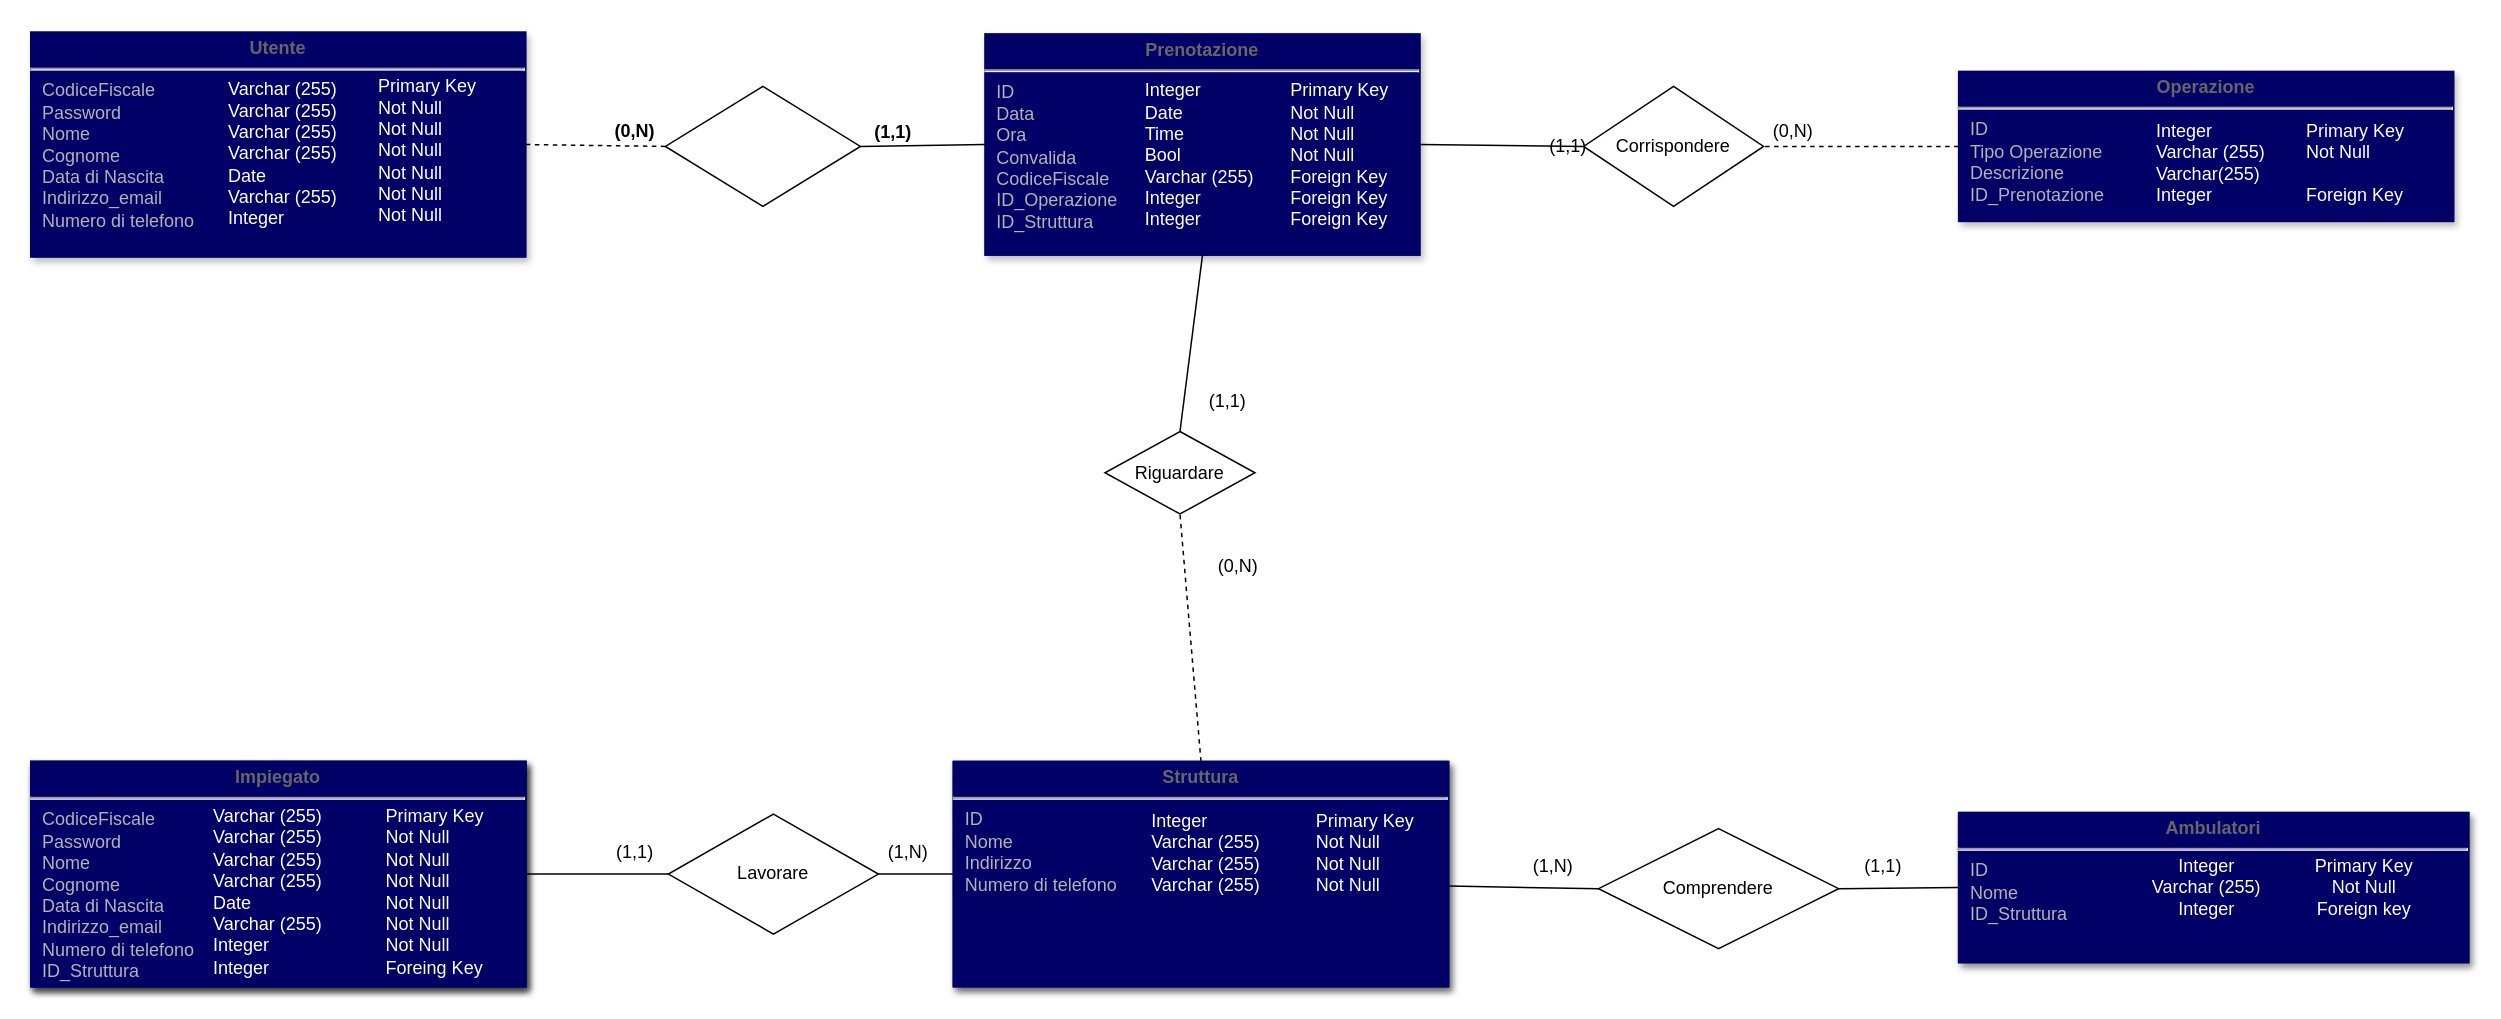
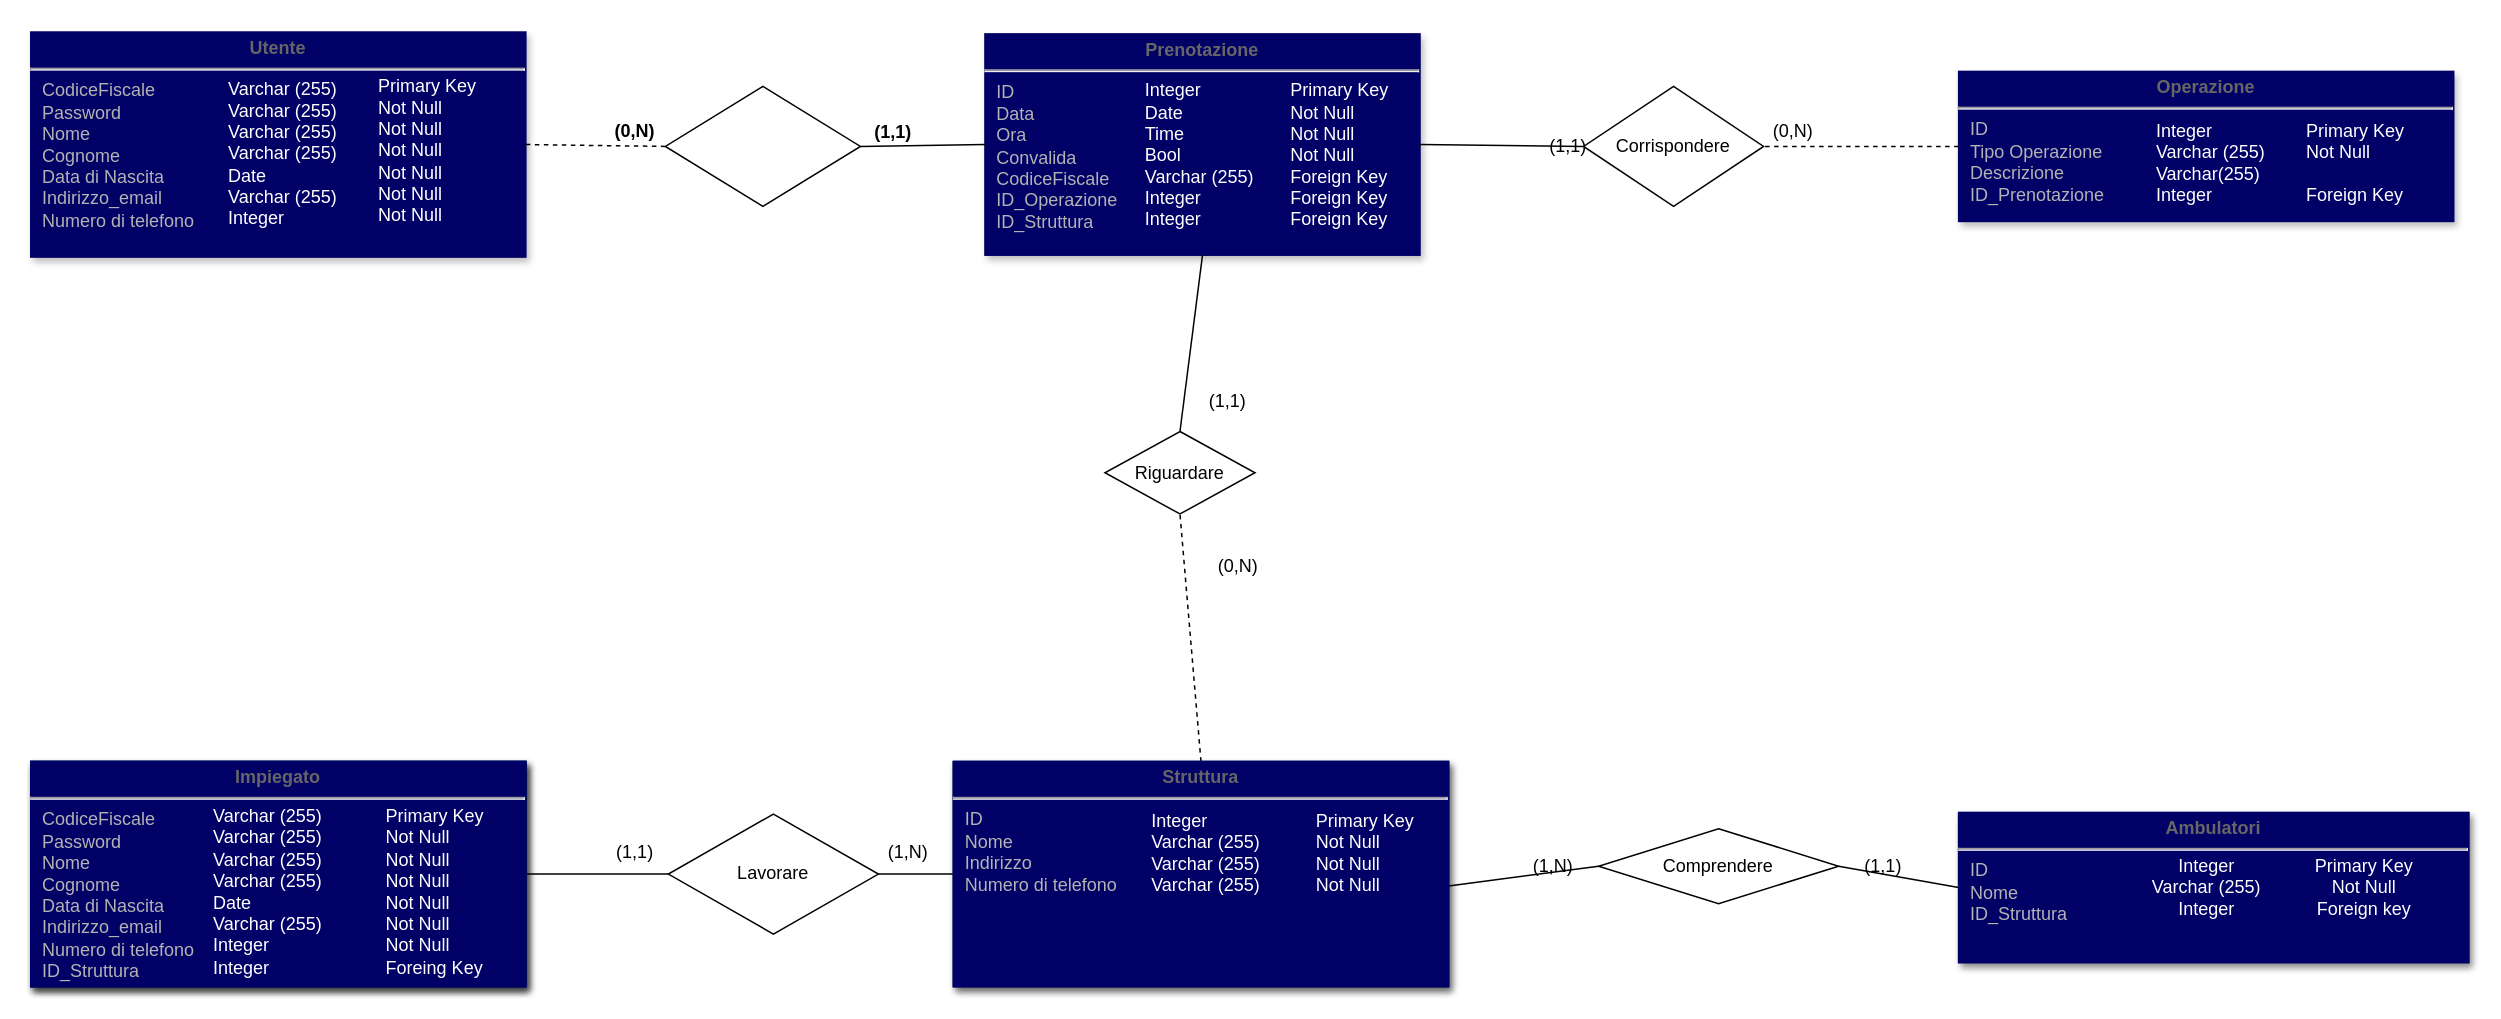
(1718, 888) -> (1718, 866)
